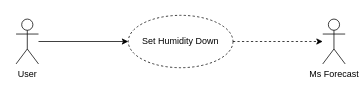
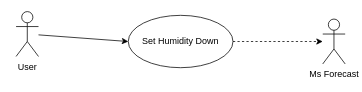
(27, 42) -> (27, 34)
(180, 42) -> (180, 42)
